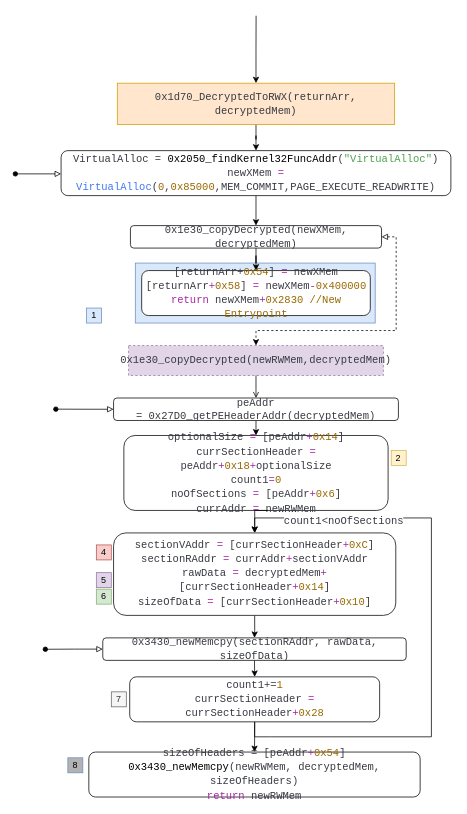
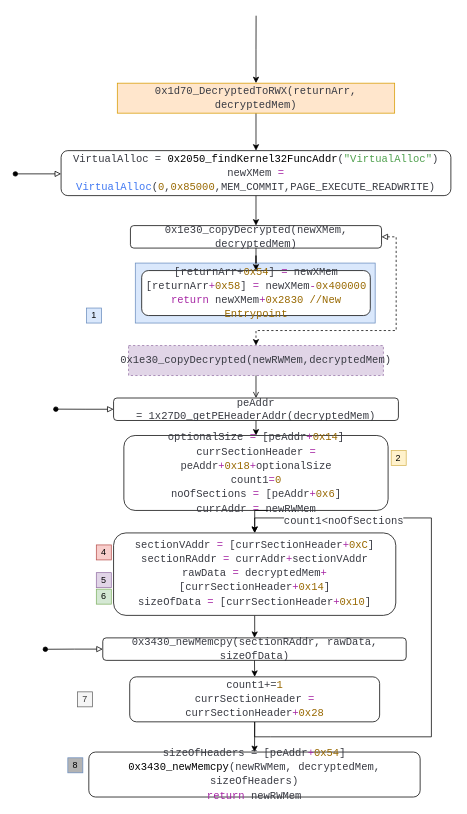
(256, 104) -> (256, 98)
(256, 409) -> (256, 409)
(119, 699) -> (85, 699)
